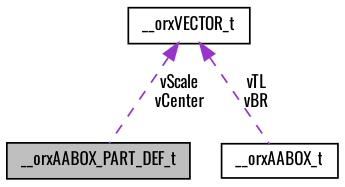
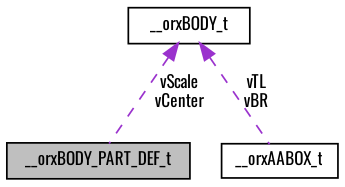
(189, 26) -> (189, 26)
(98, 161) -> (98, 161)
